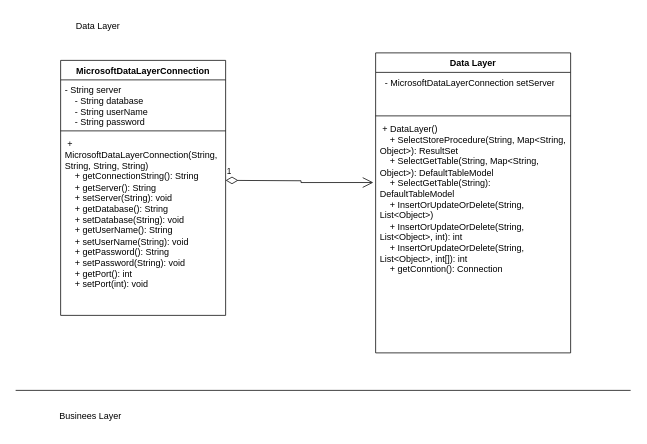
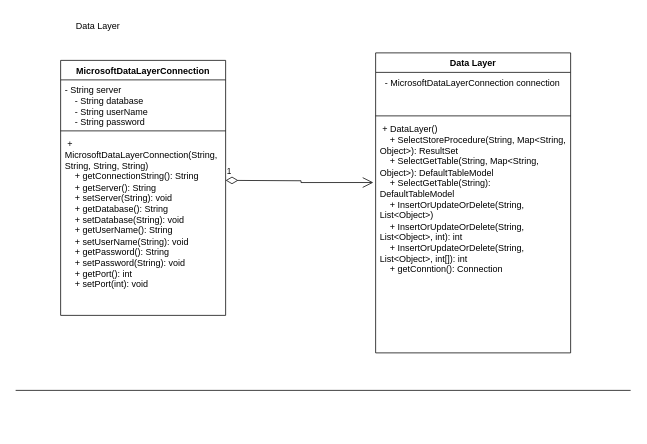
(474, 88) -> (474, 88)
(90, 417) -> none
